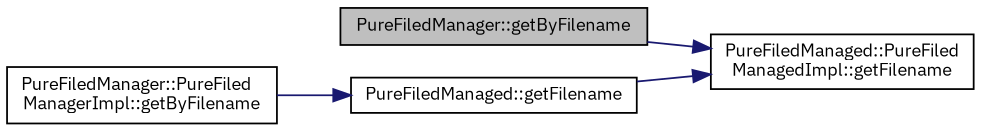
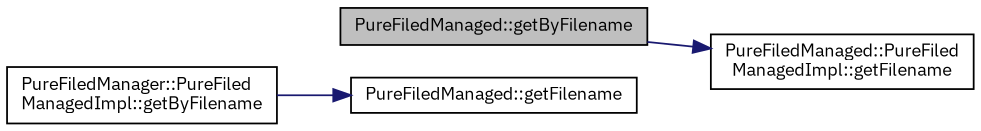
(494, 26) -> (494, 26)
(665, 79) -> none
(142, 95) -> (142, 95)
